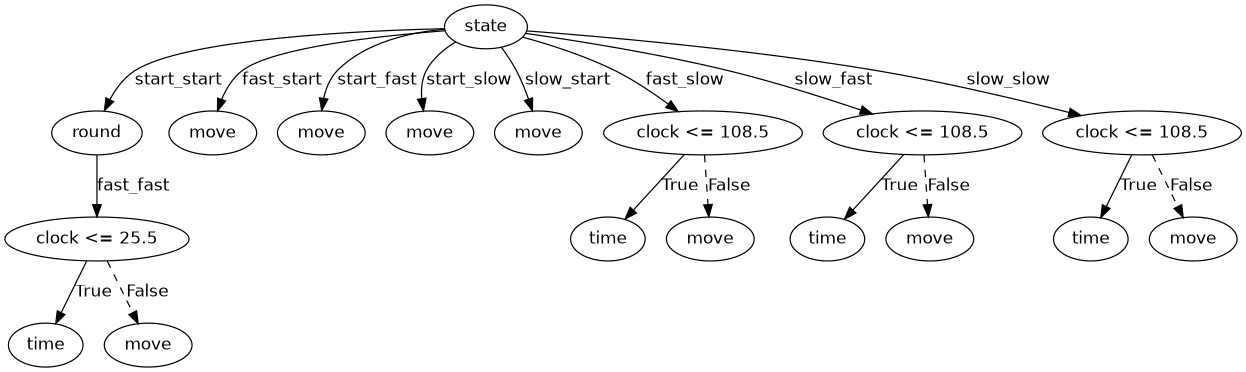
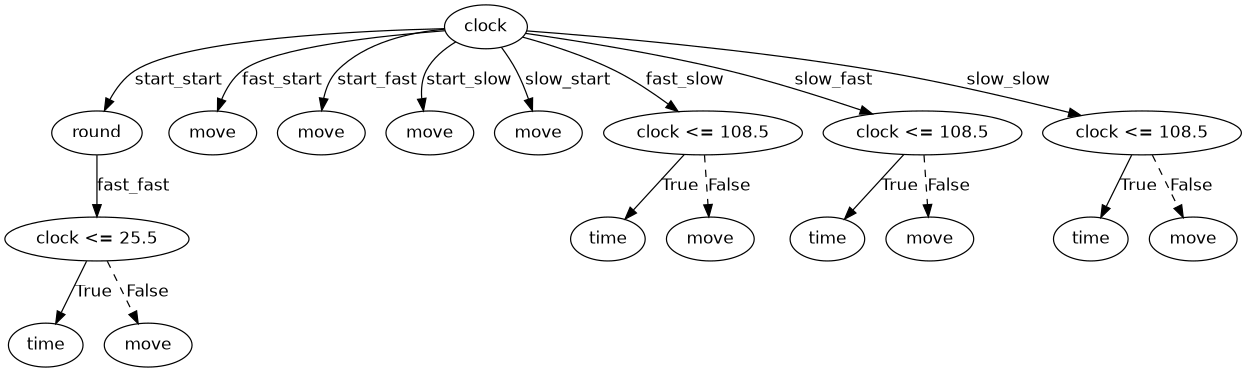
(486, 27) -> (486, 27)
